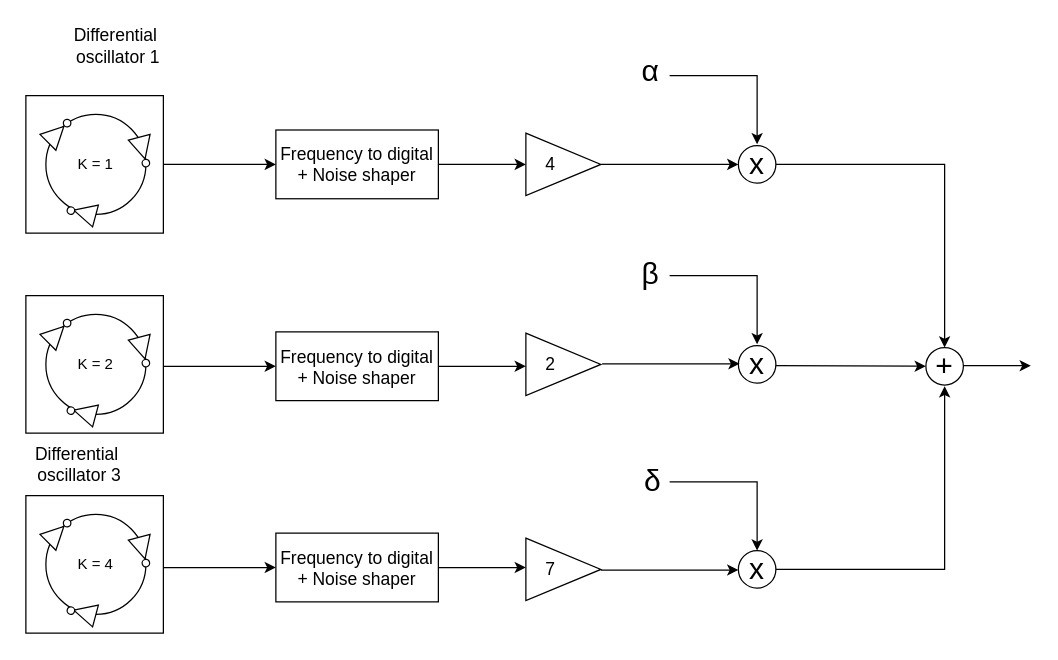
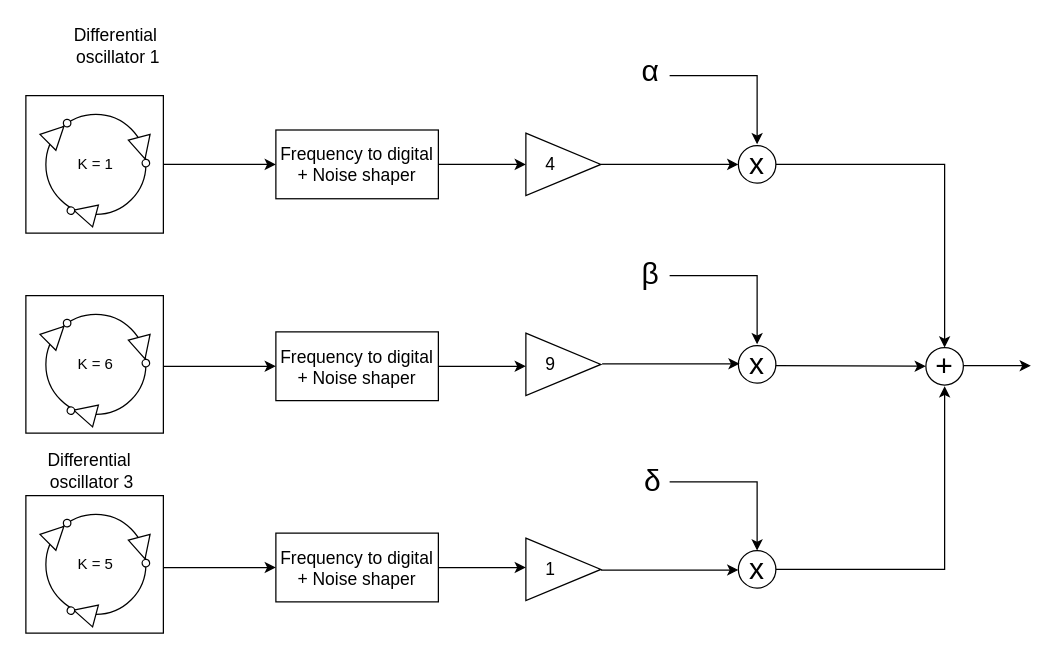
(96, 364) -> (96, 364)
(551, 364) -> (551, 364)
(79, 464) -> (92, 471)
(96, 564) -> (96, 564)
(551, 569) -> (551, 569)
